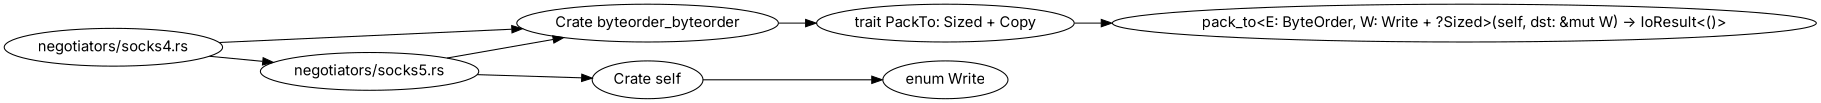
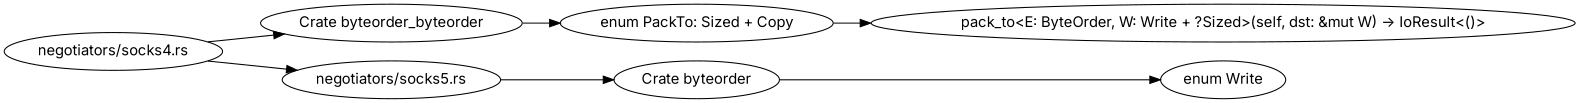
(945, 23) -> (697, 23)
(500, 49) -> none
(648, 80) -> (697, 80)
